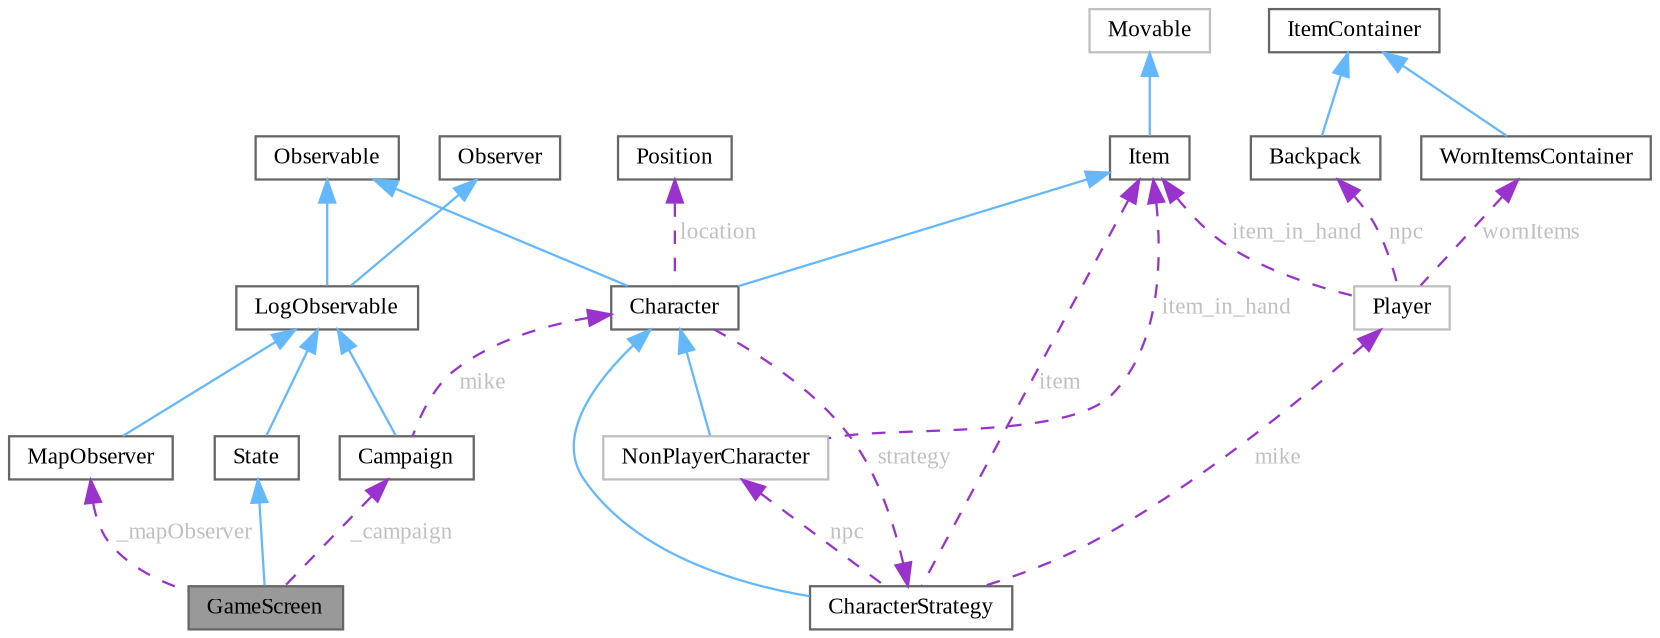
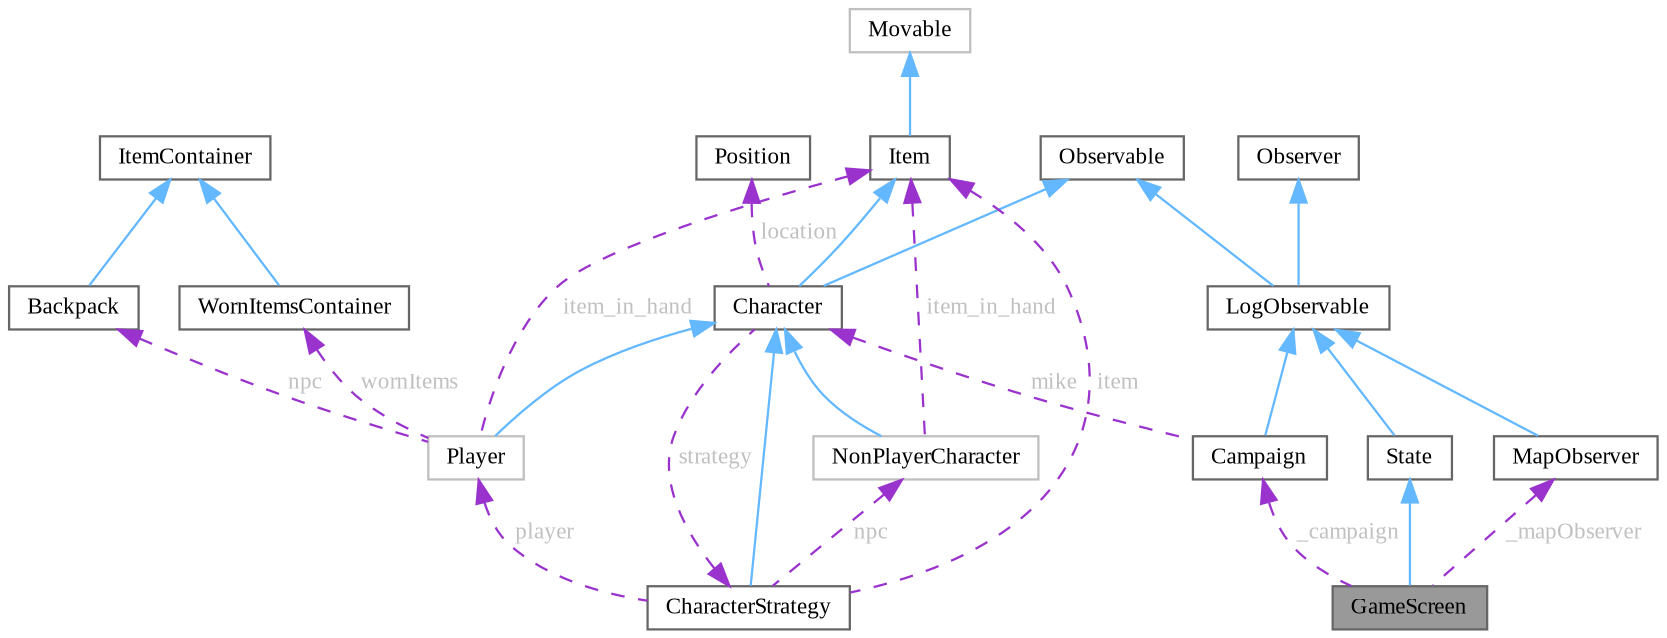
none -> (585, 368)
(1276, 458) -> (542, 533)
